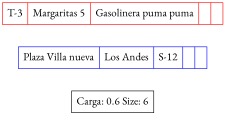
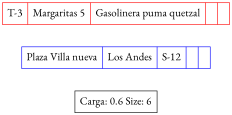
(145, 13) -> (148, 13)
